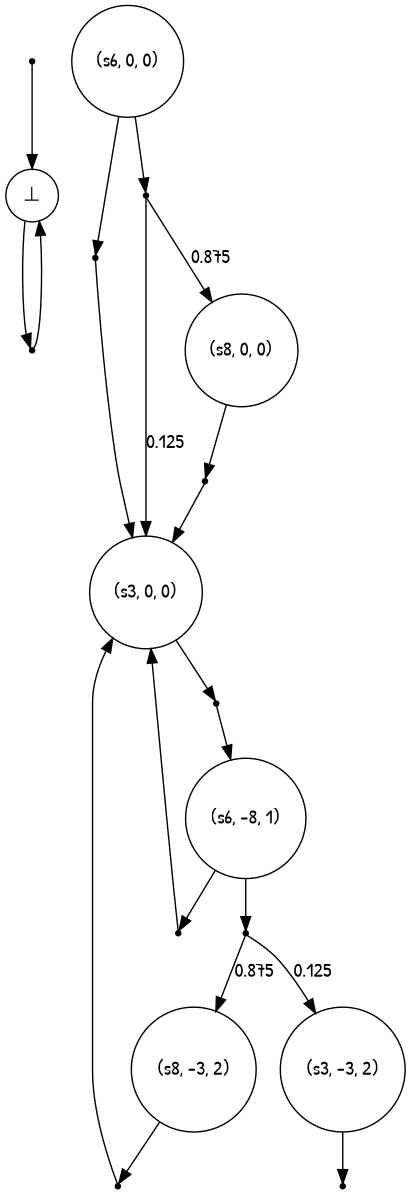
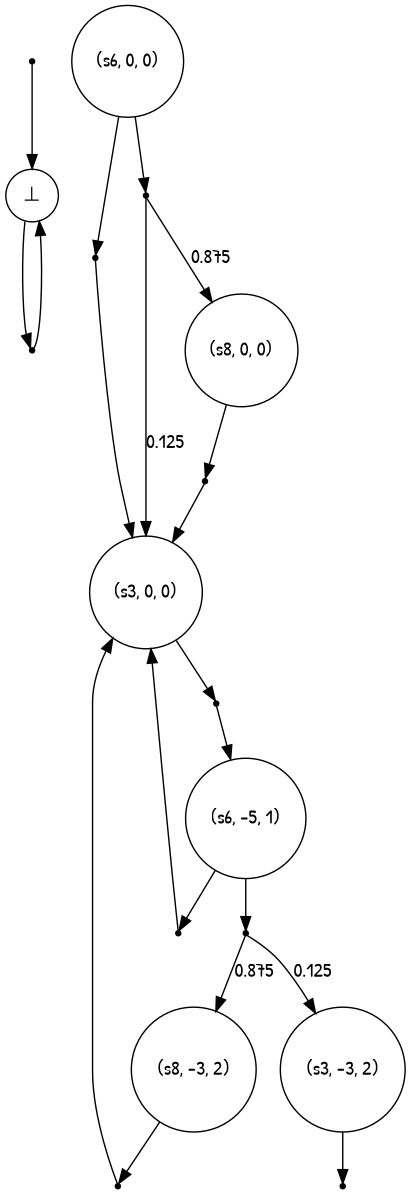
(246, 818) -> (246, 818)
